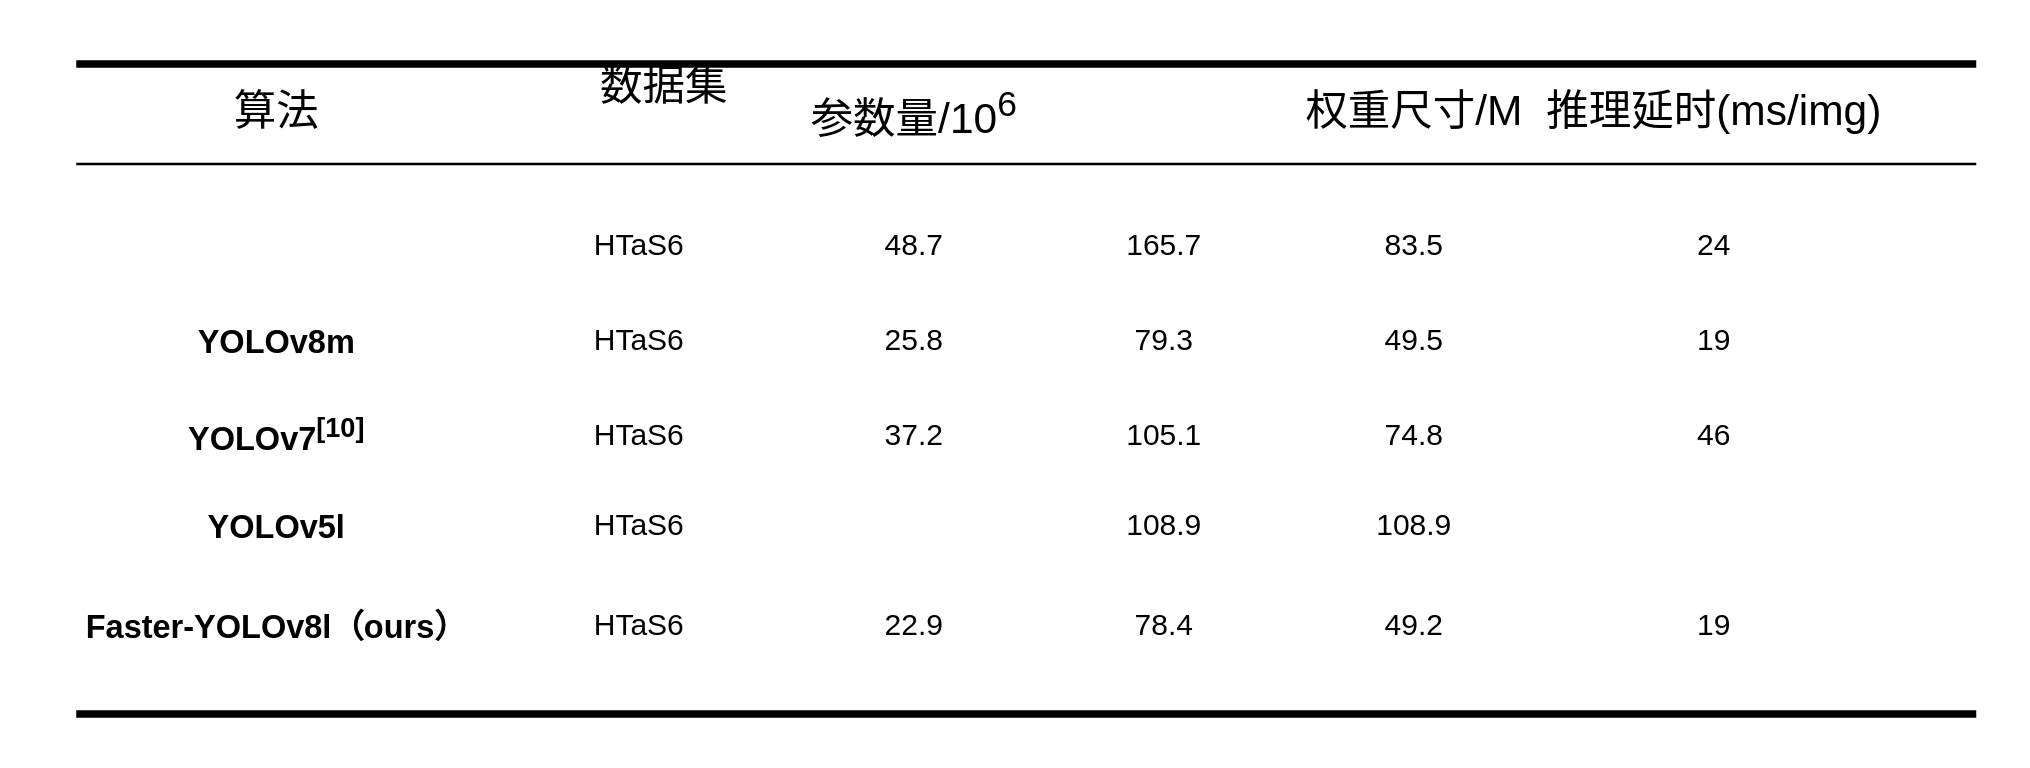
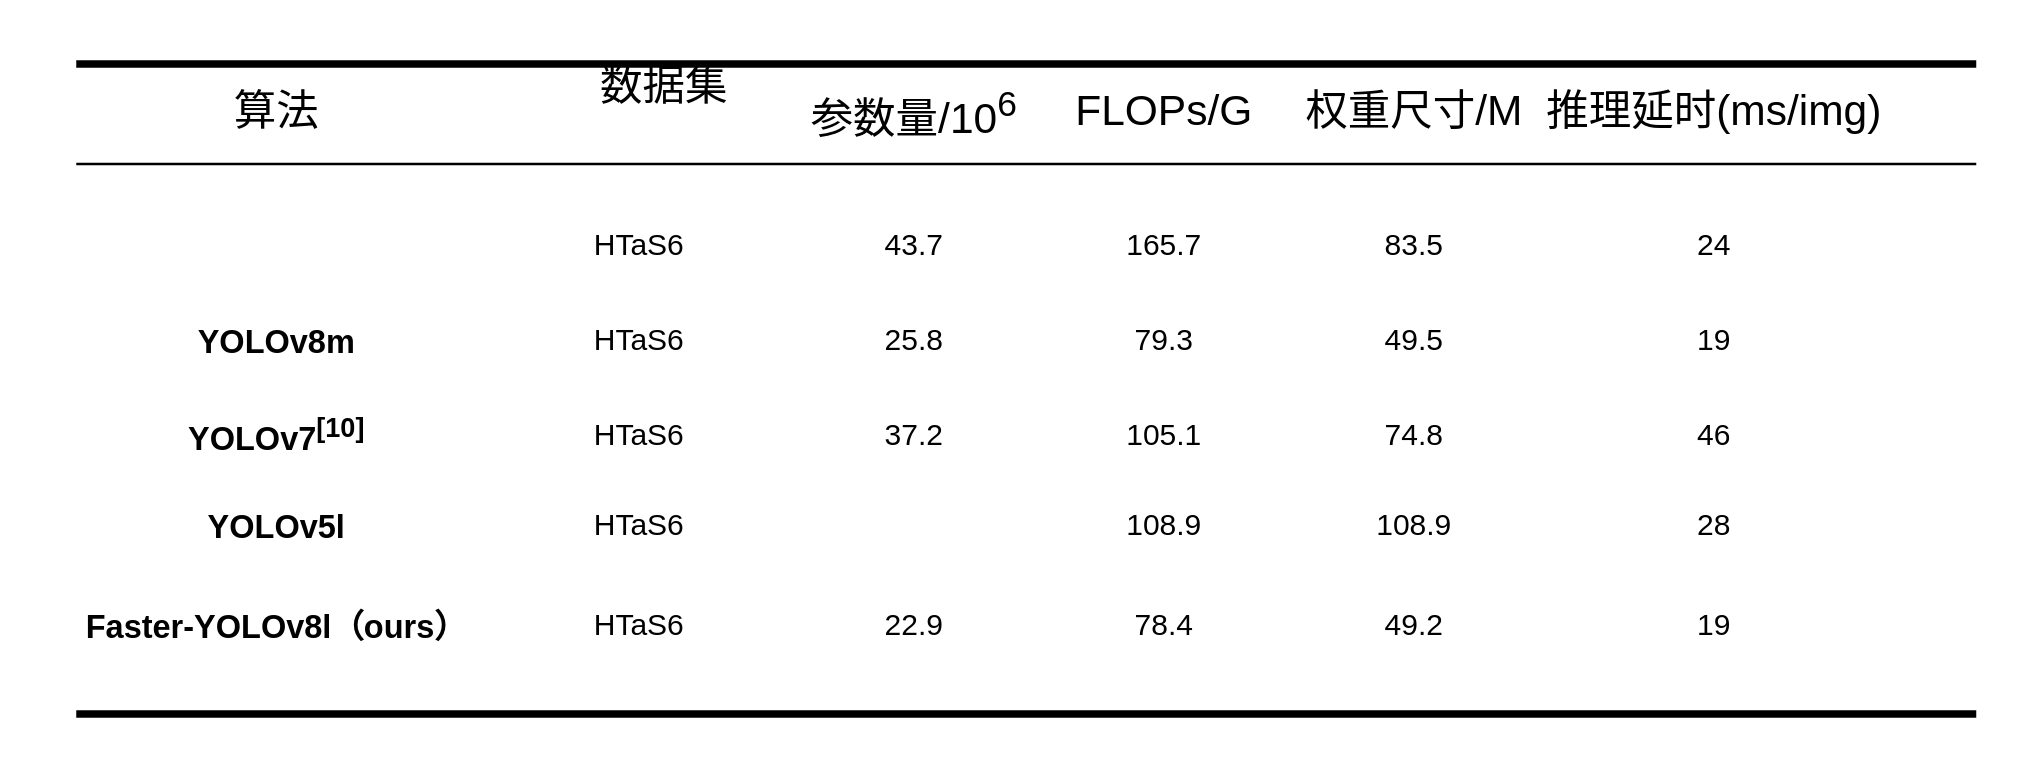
none -> (1164, 114)
(915, 246) -> (915, 246)
none -> (1714, 526)
